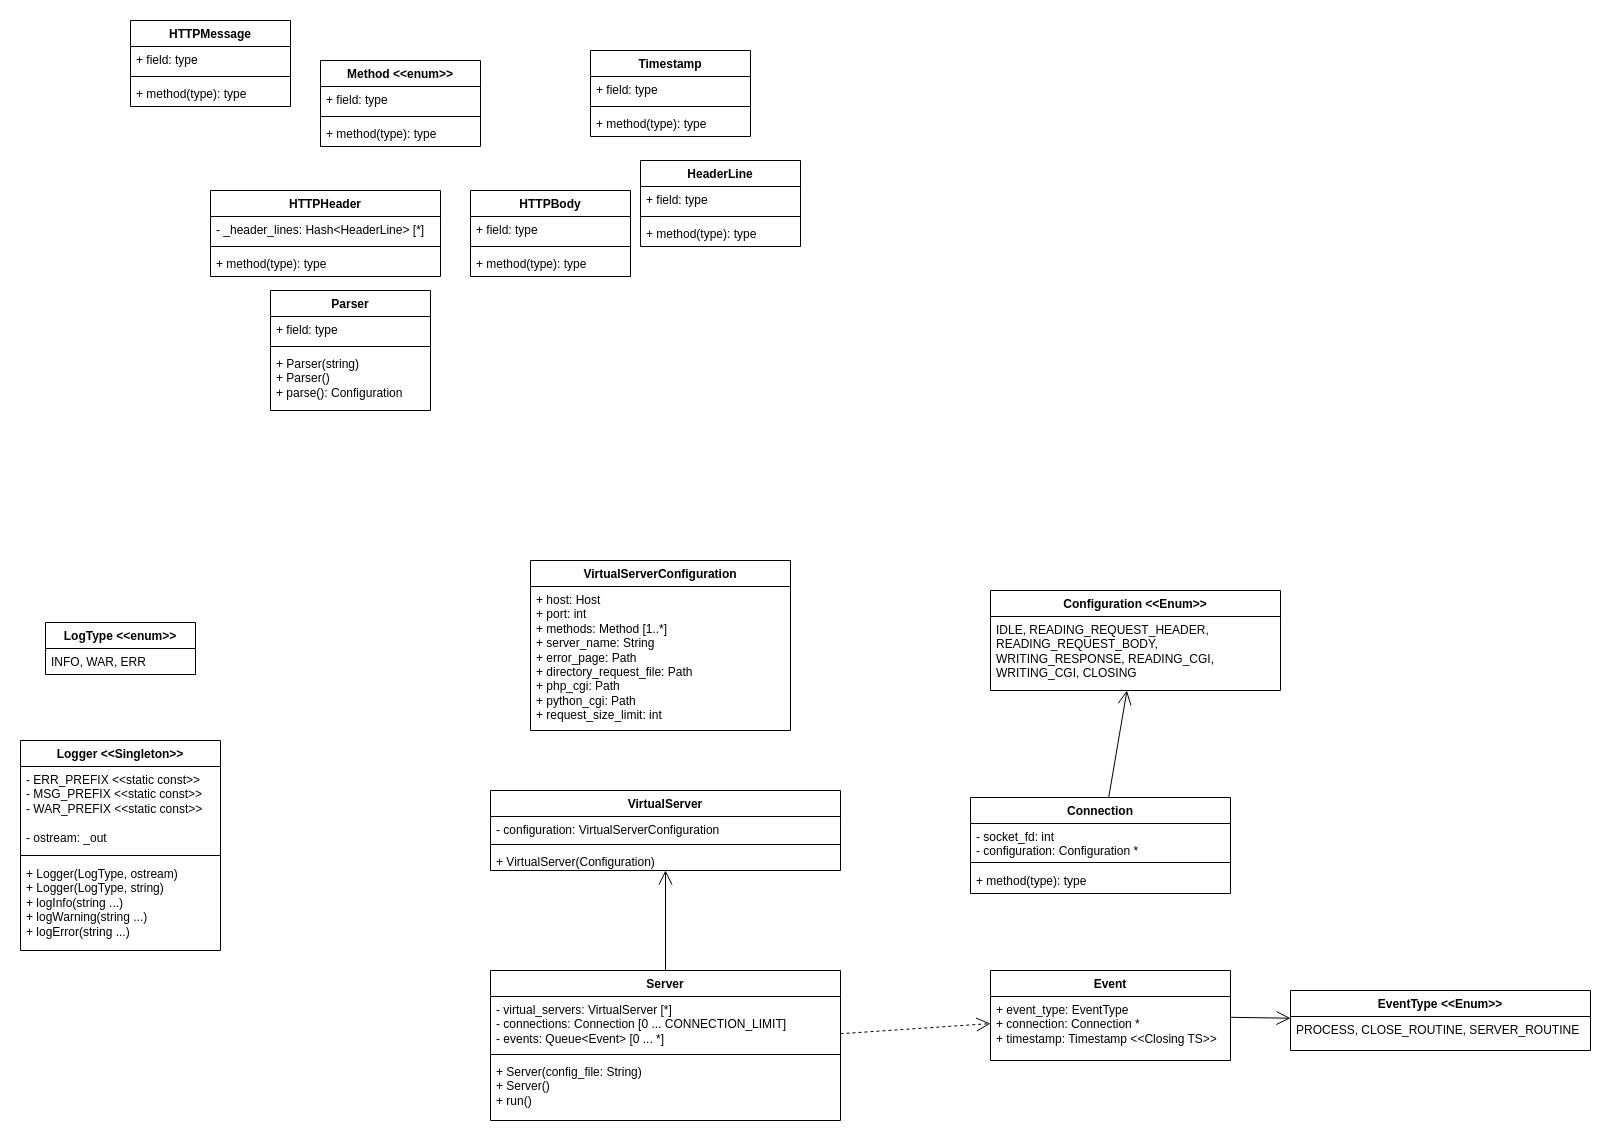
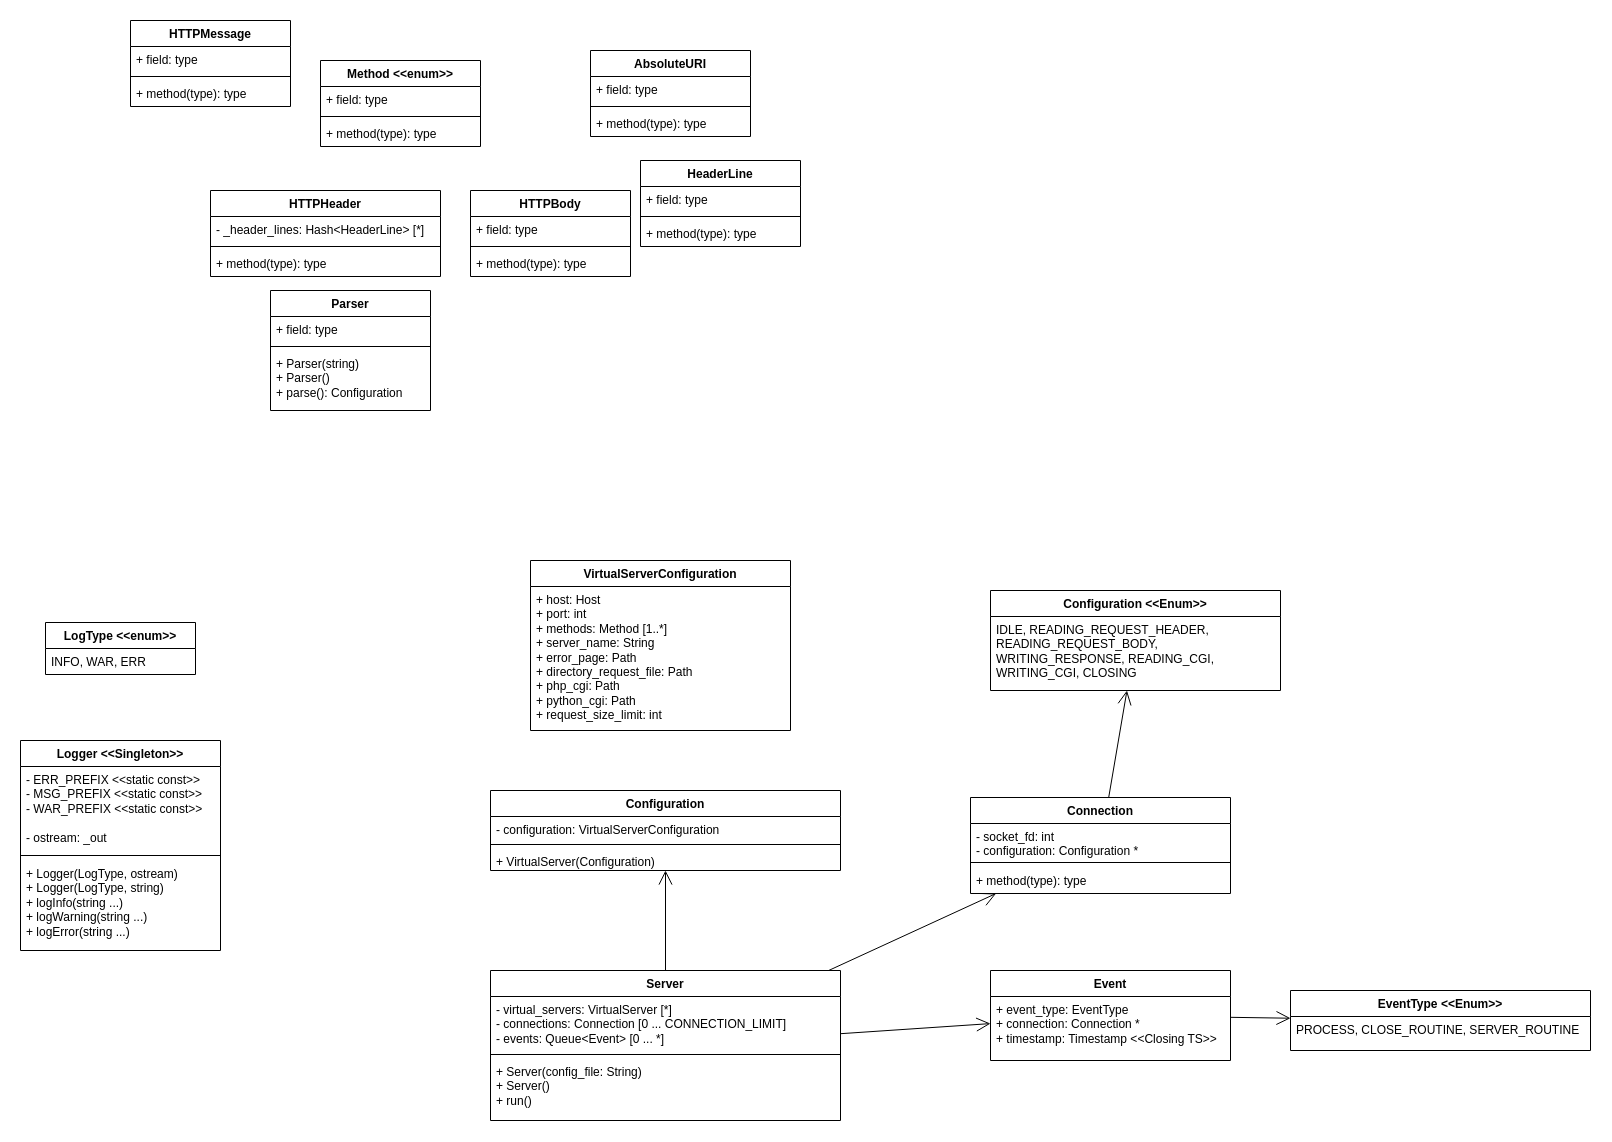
(671, 65) -> (671, 65)
(666, 805) -> (666, 805)
none -> (910, 933)
(913, 1029) -> (913, 1029)
